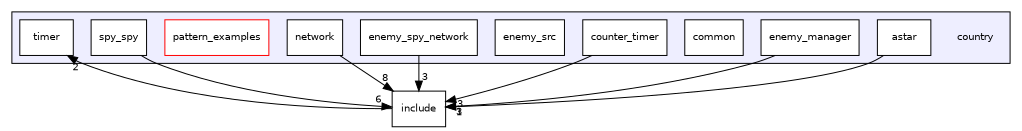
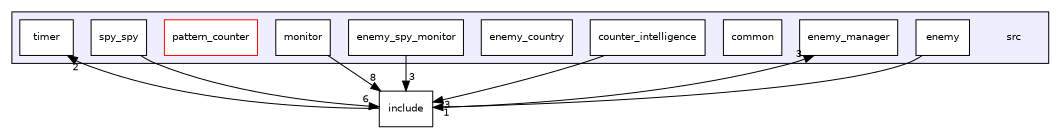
(217, 38) -> (211, 38)
(315, 38) -> (303, 38)
(419, 38) -> (406, 38)
(530, 38) -> (527, 38)
(625, 38) -> (648, 38)
(904, 38) -> (943, 38)
(975, 38) -> (1014, 38)
(617, 90) -> (630, 93)
